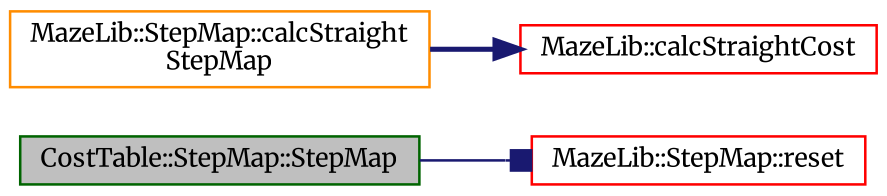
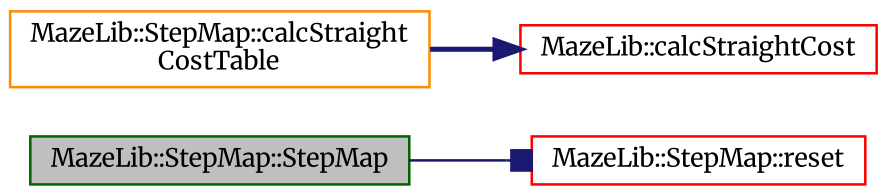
(220, 49) -> (220, 49)
(220, 160) -> (220, 160)
